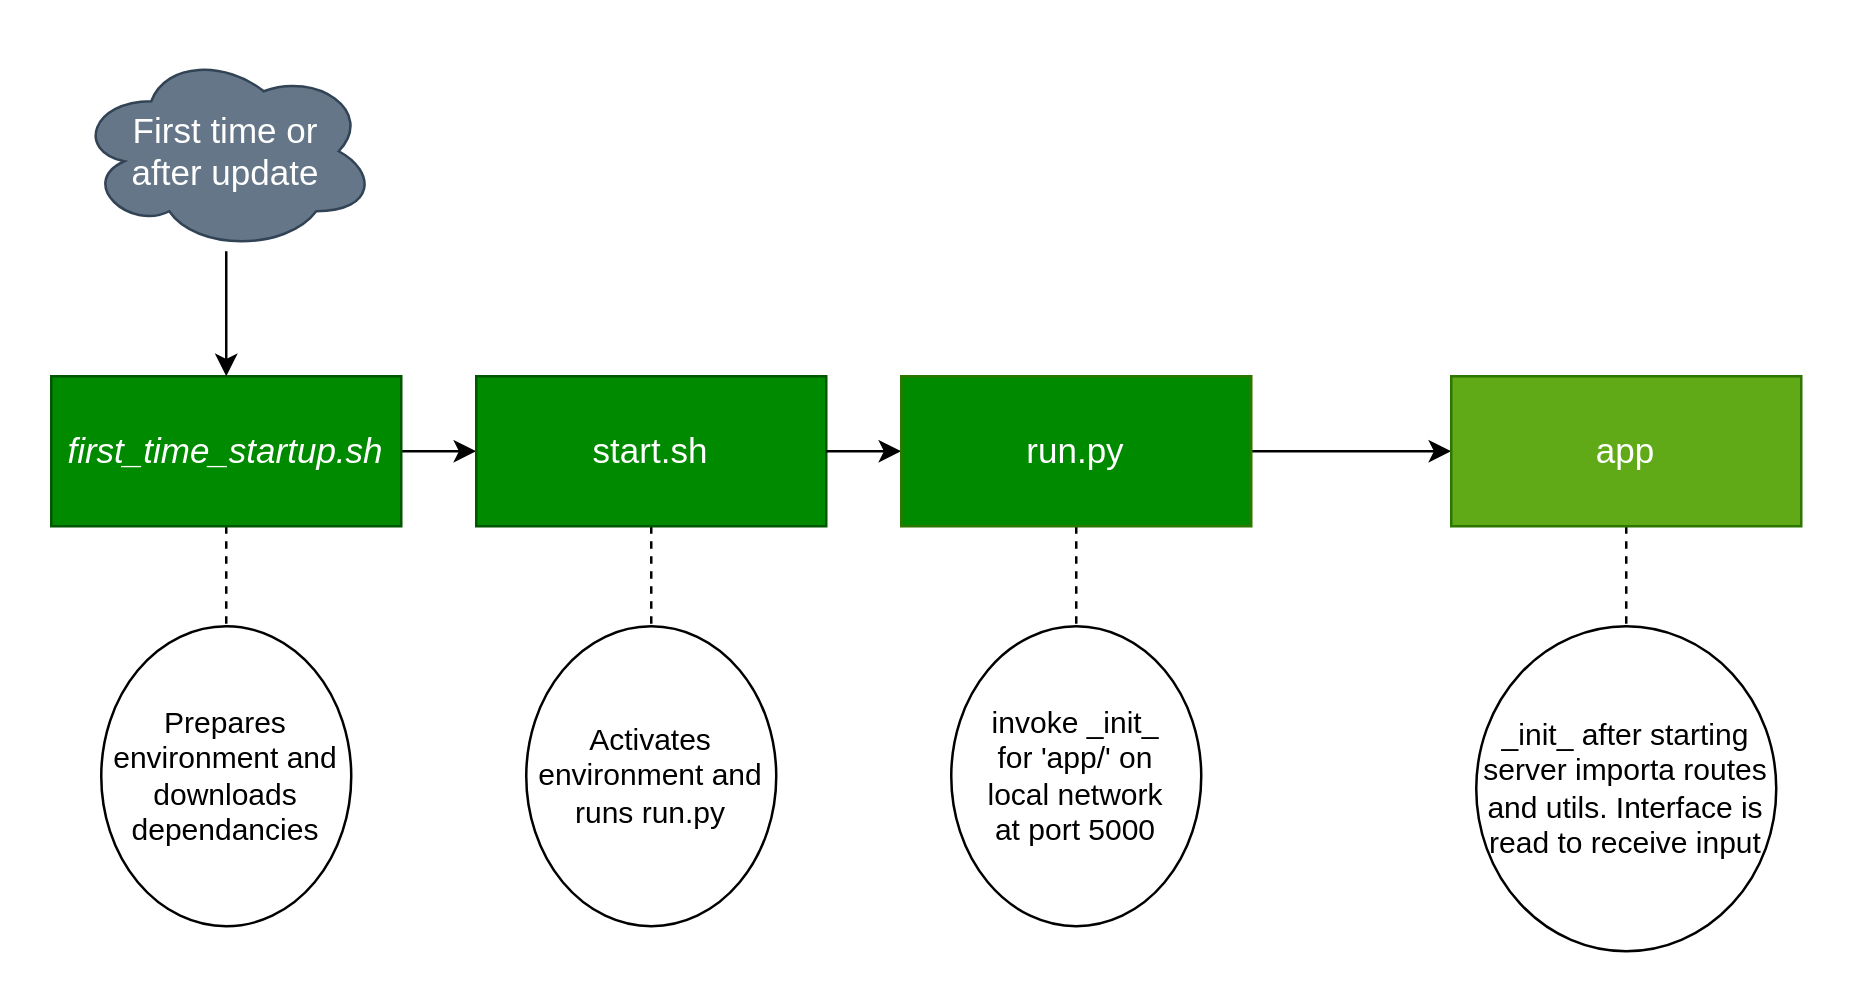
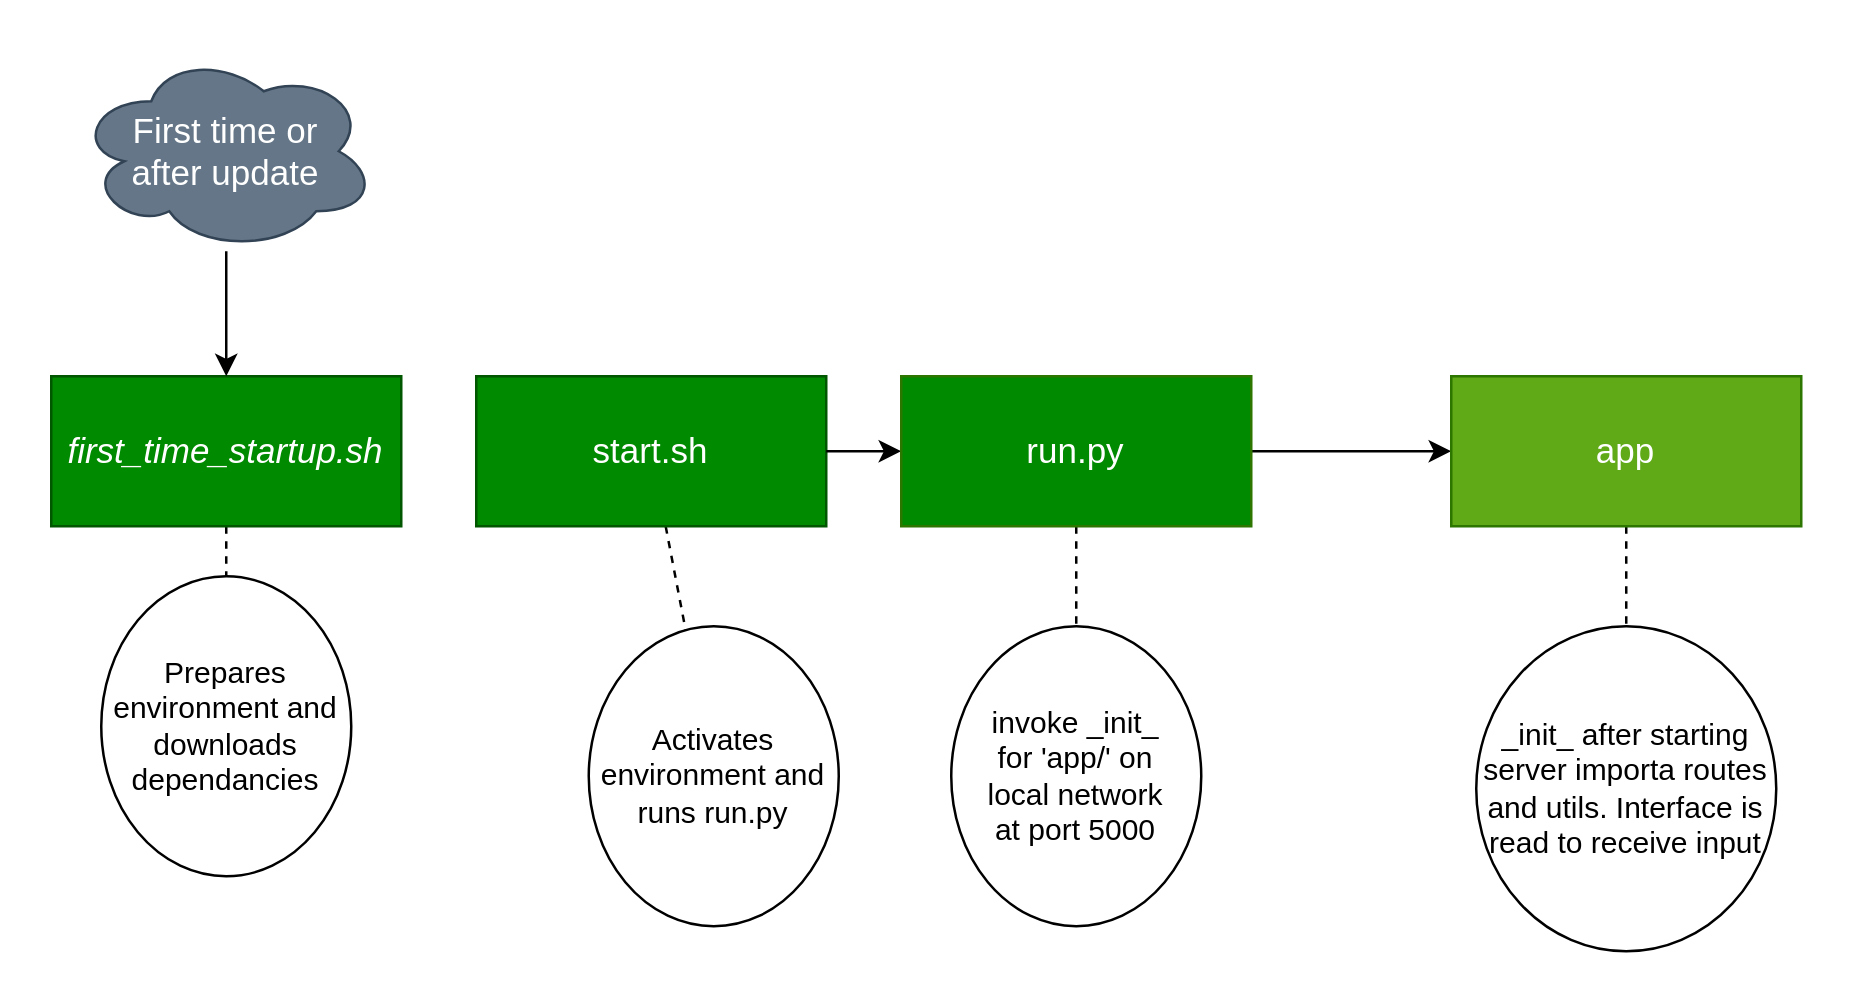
(430, 451) -> none
(226, 776) -> (226, 726)
(651, 776) -> (714, 776)
